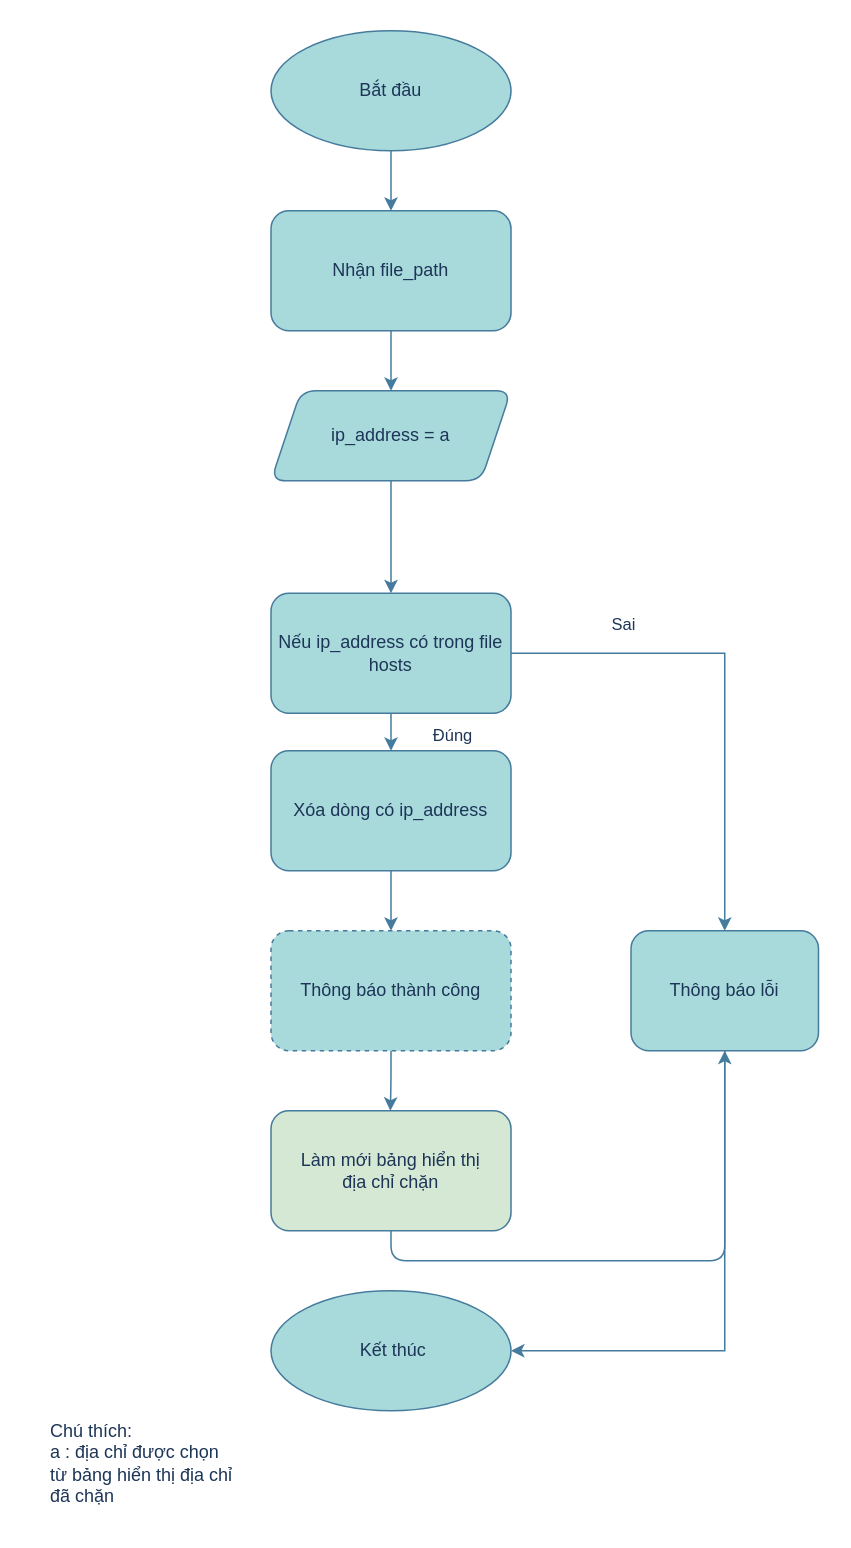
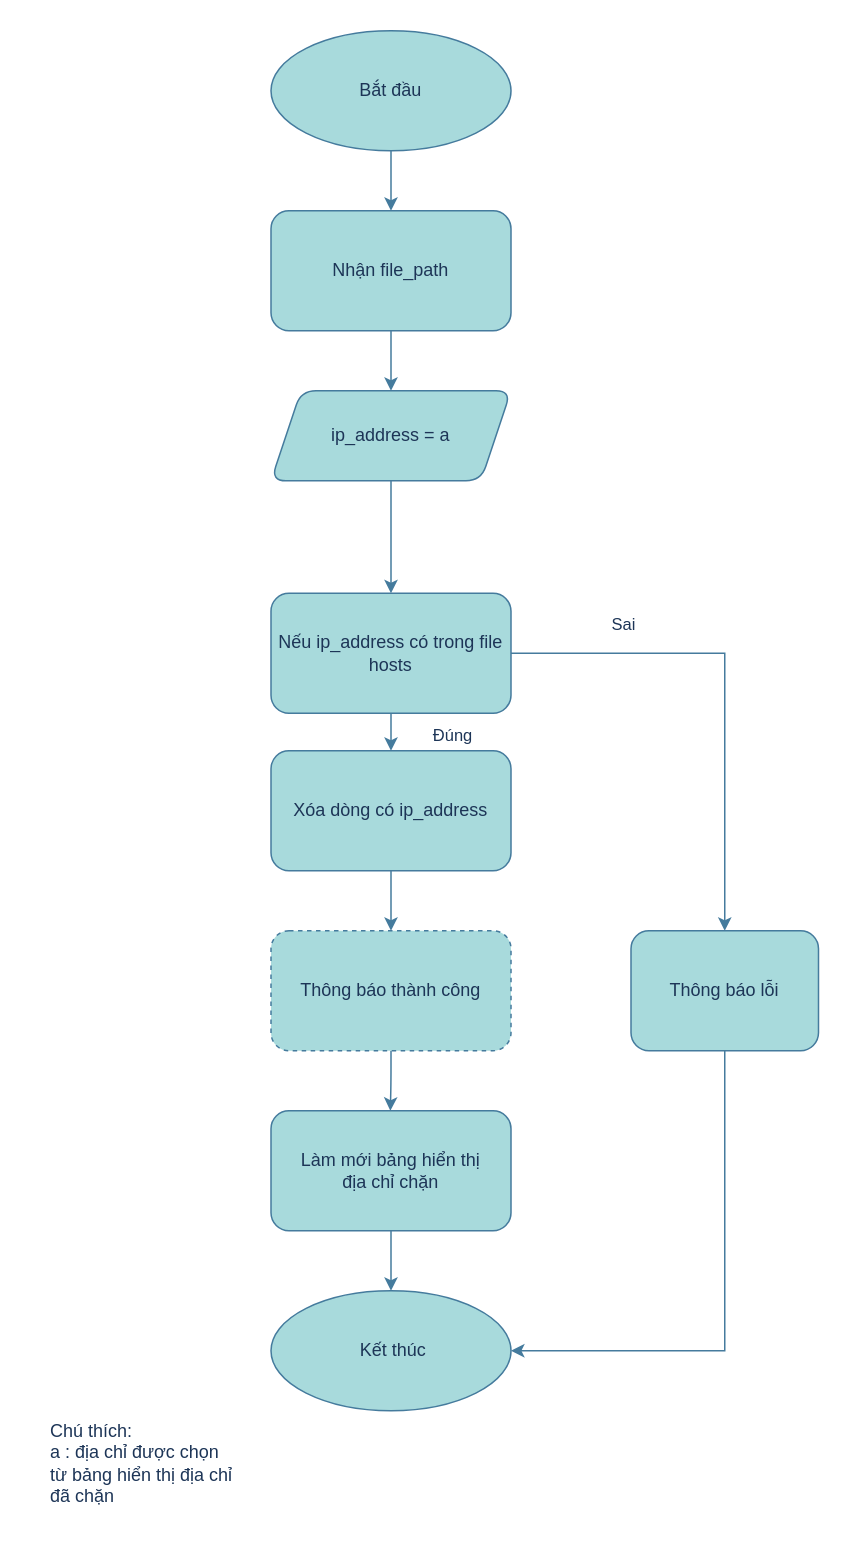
(391, 1171) -> (391, 1171)
(554, 1261) -> (391, 1264)
